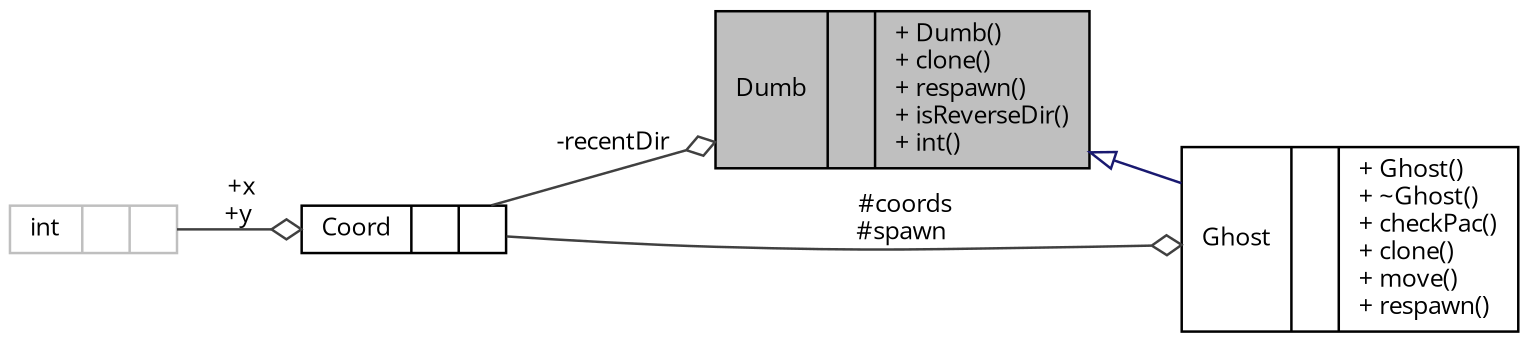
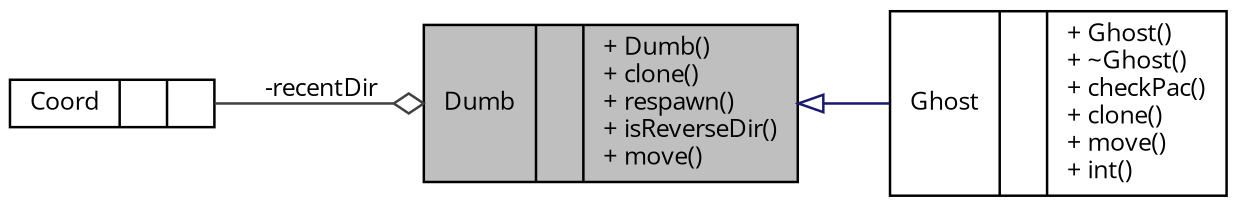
(929, 143) -> (653, 157)
(93, 229) -> none
(829, 249) -> none
(1425, 307) -> (1101, 171)
